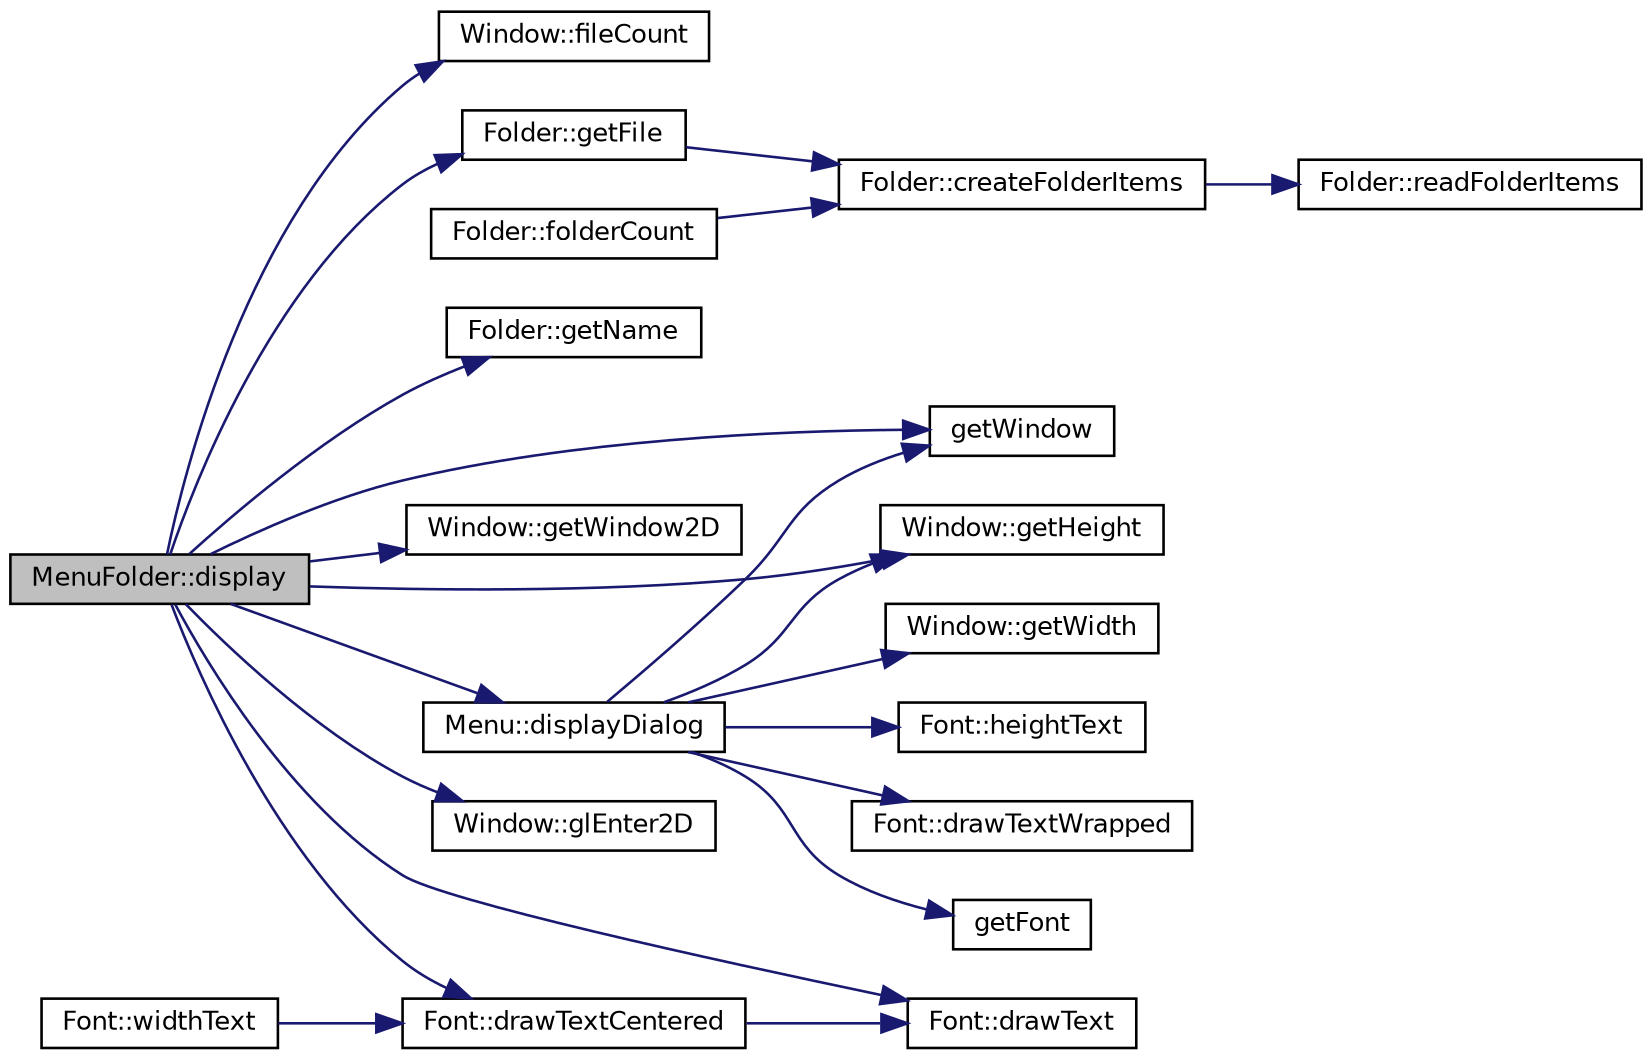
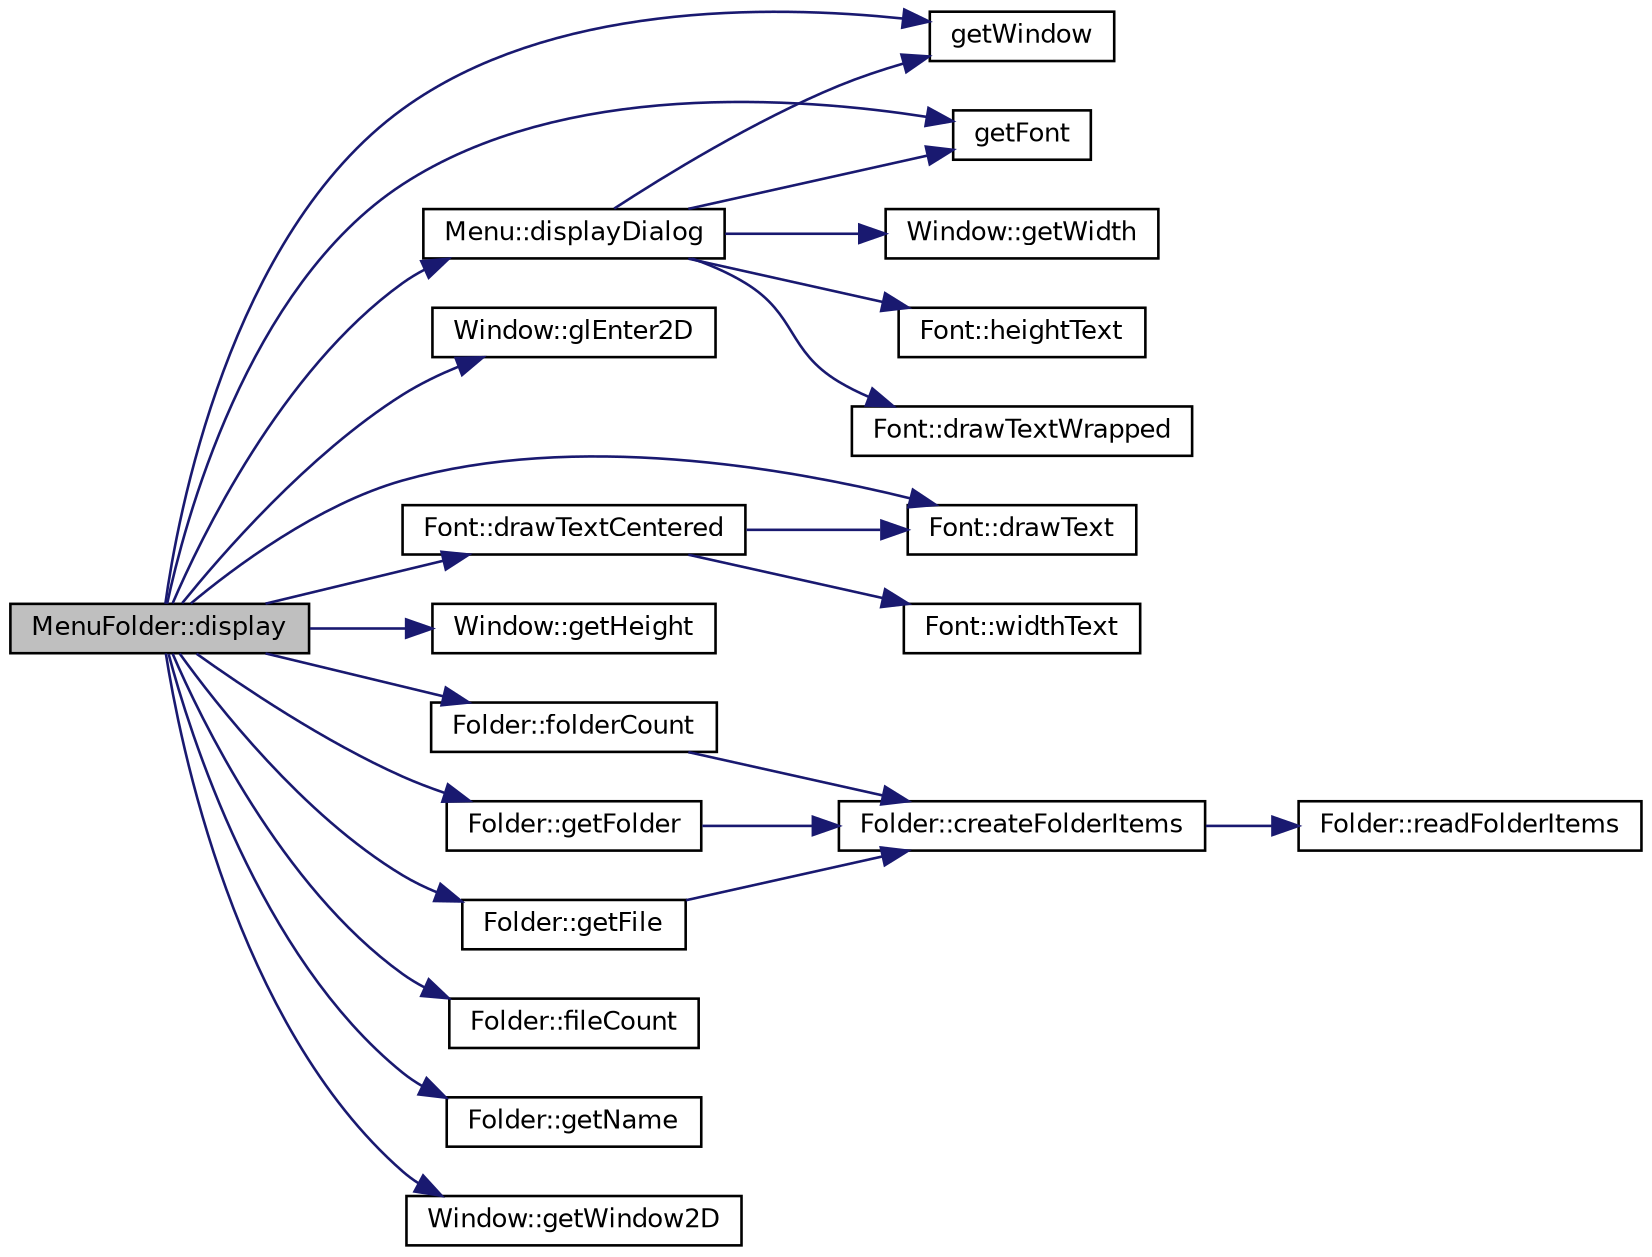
(574, 36) -> (574, 1023)
none -> (424, 173)
(775, 641) -> none
none -> (354, 675)
none -> (574, 826)
(327, 1023) -> (785, 576)
